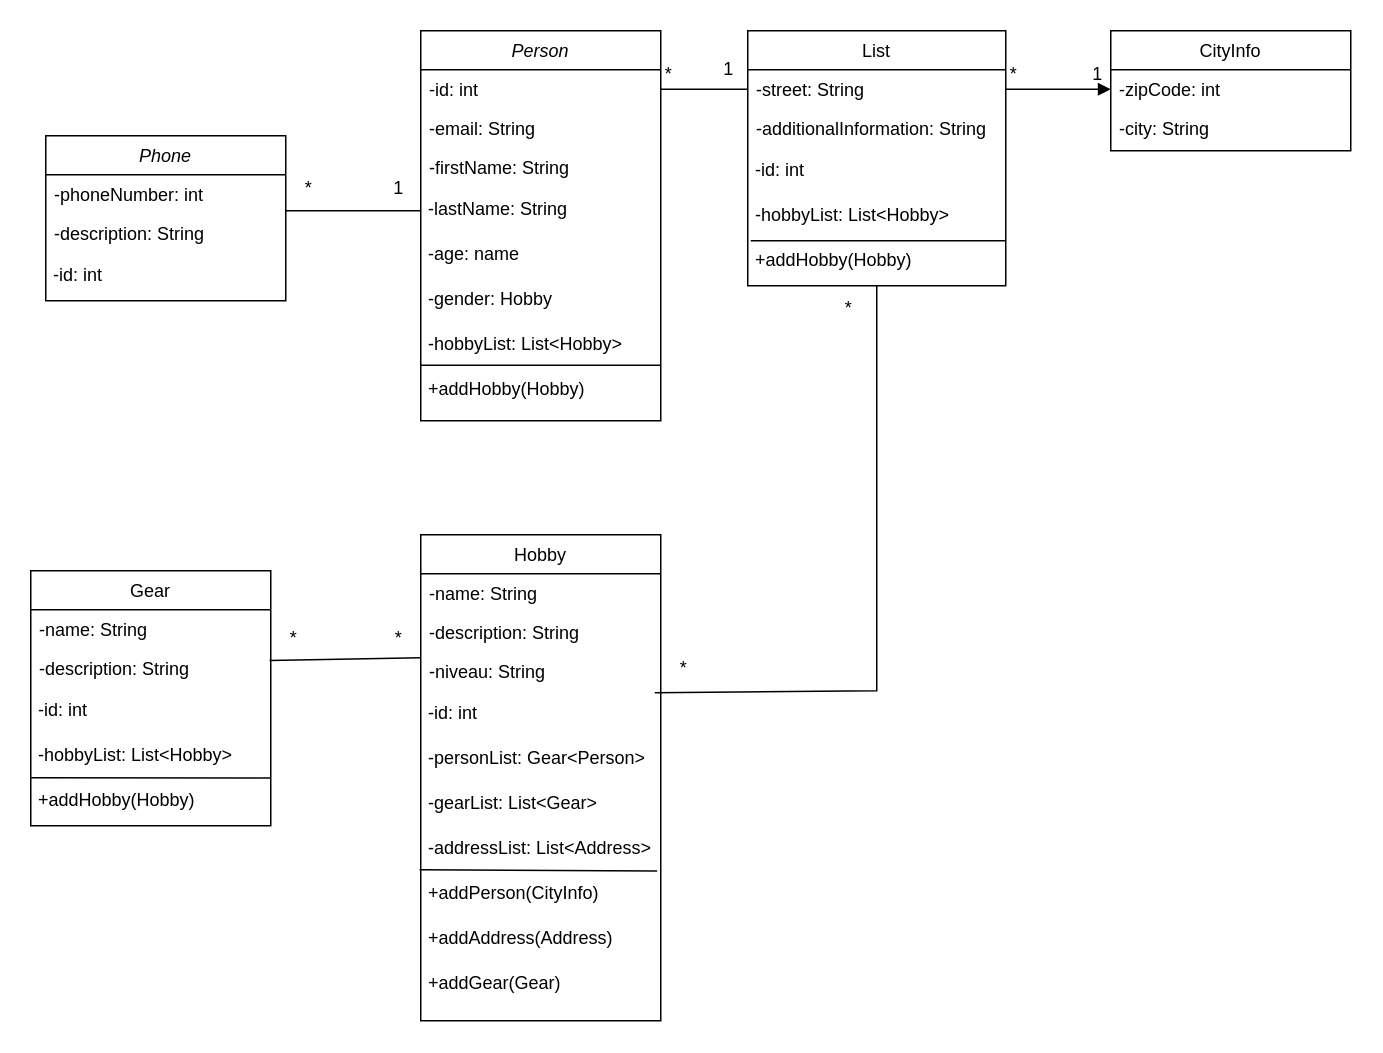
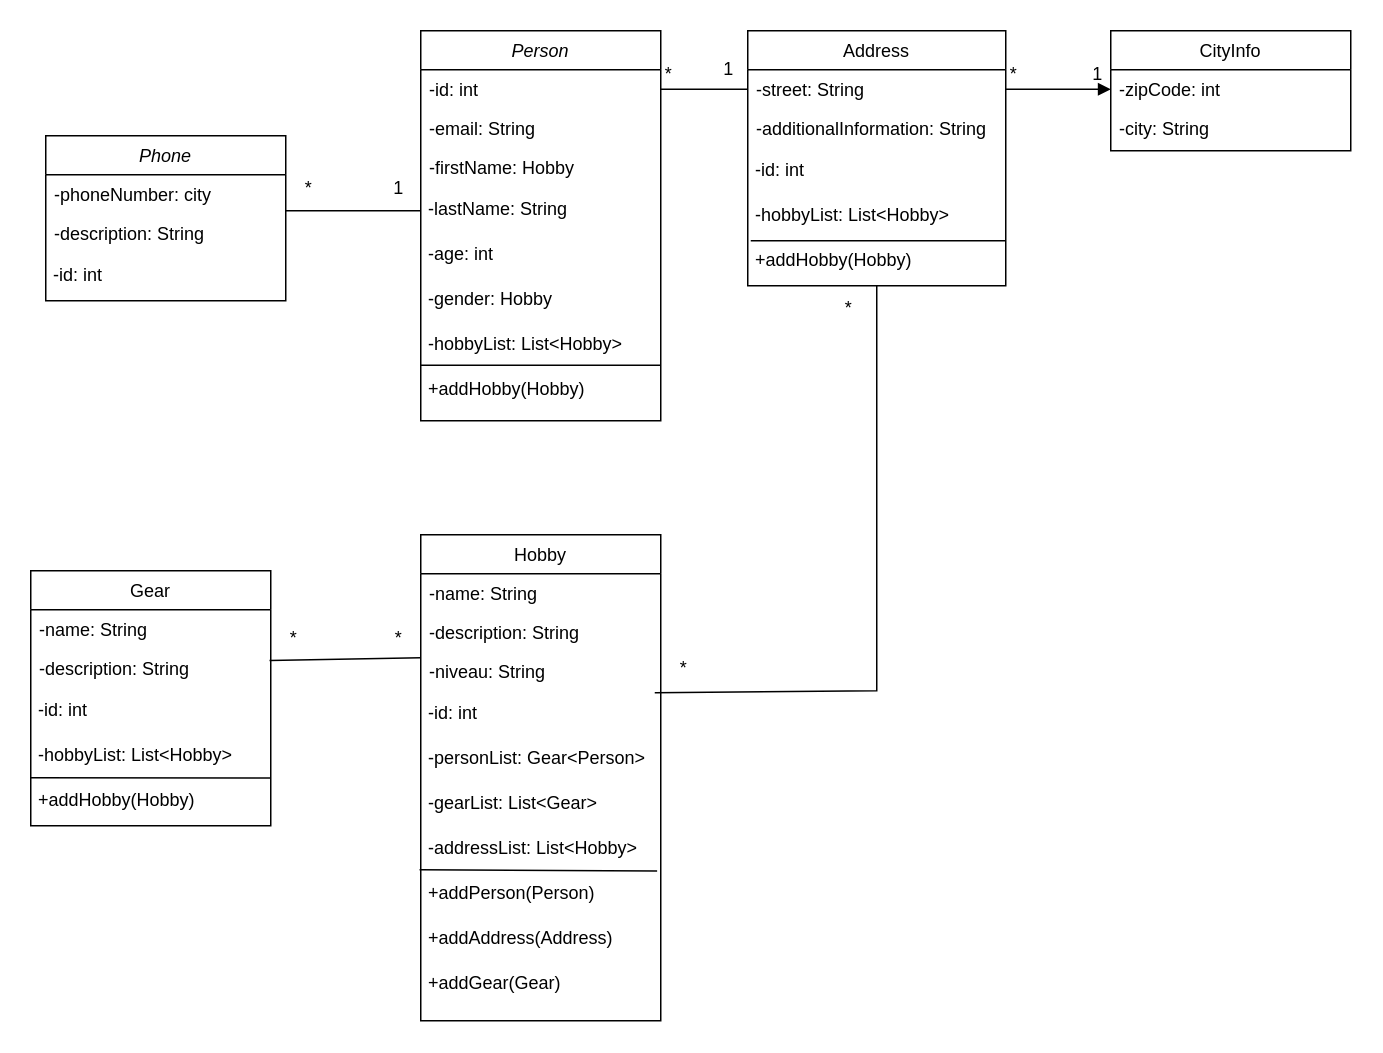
(876, 51) -> (876, 51)
(510, 168) -> (508, 168)
(133, 195) -> (138, 195)
(469, 254) -> (462, 254)
(550, 848) -> (540, 848)
(522, 893) -> (514, 893)
